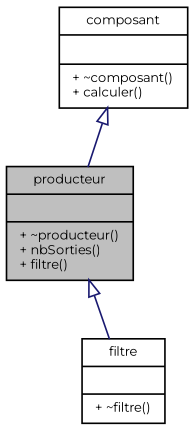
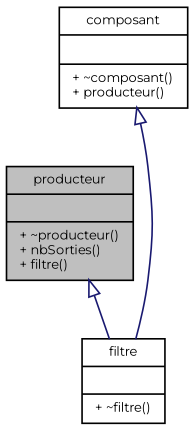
(108, 93) -> (119, 93)
(95, 145) -> (152, 232)
